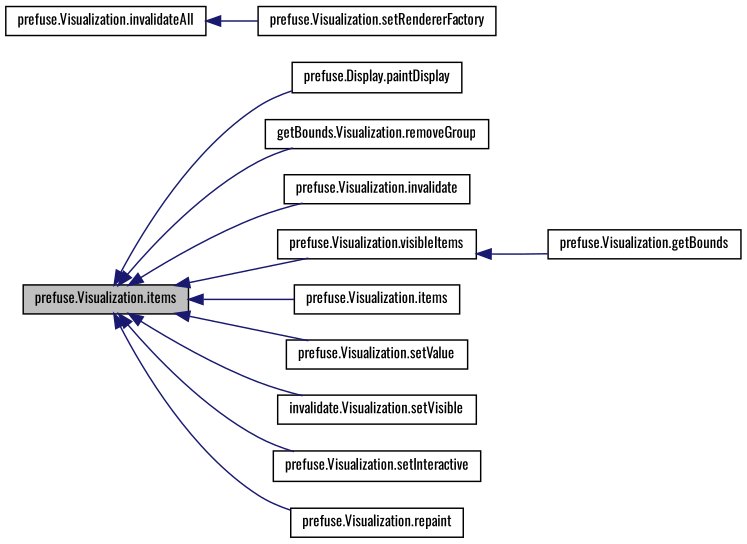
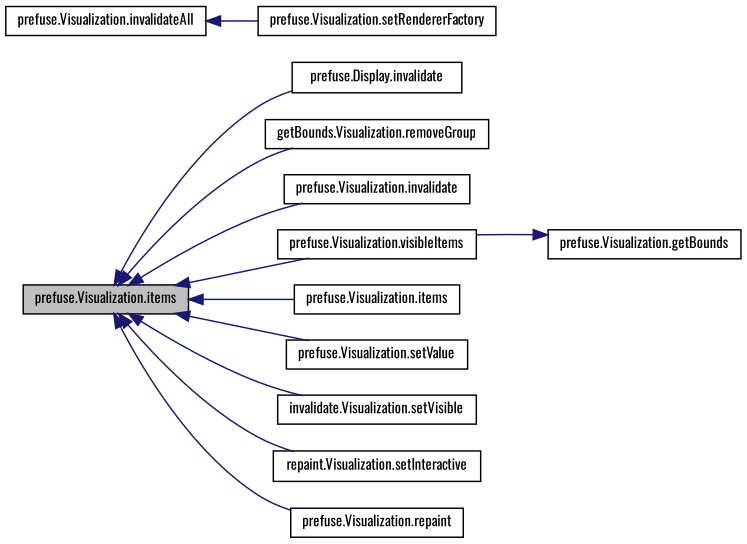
(377, 78) -> (377, 78)
(520, 254) -> (505, 235)
(377, 466) -> (377, 466)
